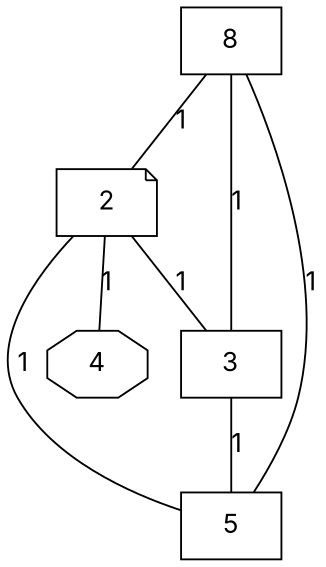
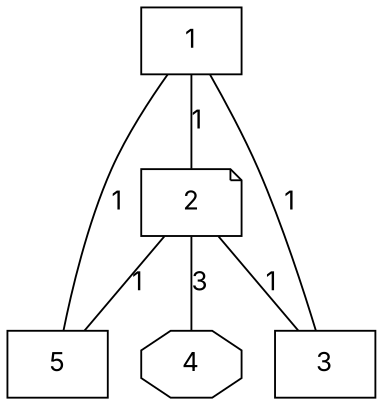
(231, 41) -> (191, 41)
(108, 283) -> (201, 283)
(231, 445) -> none
